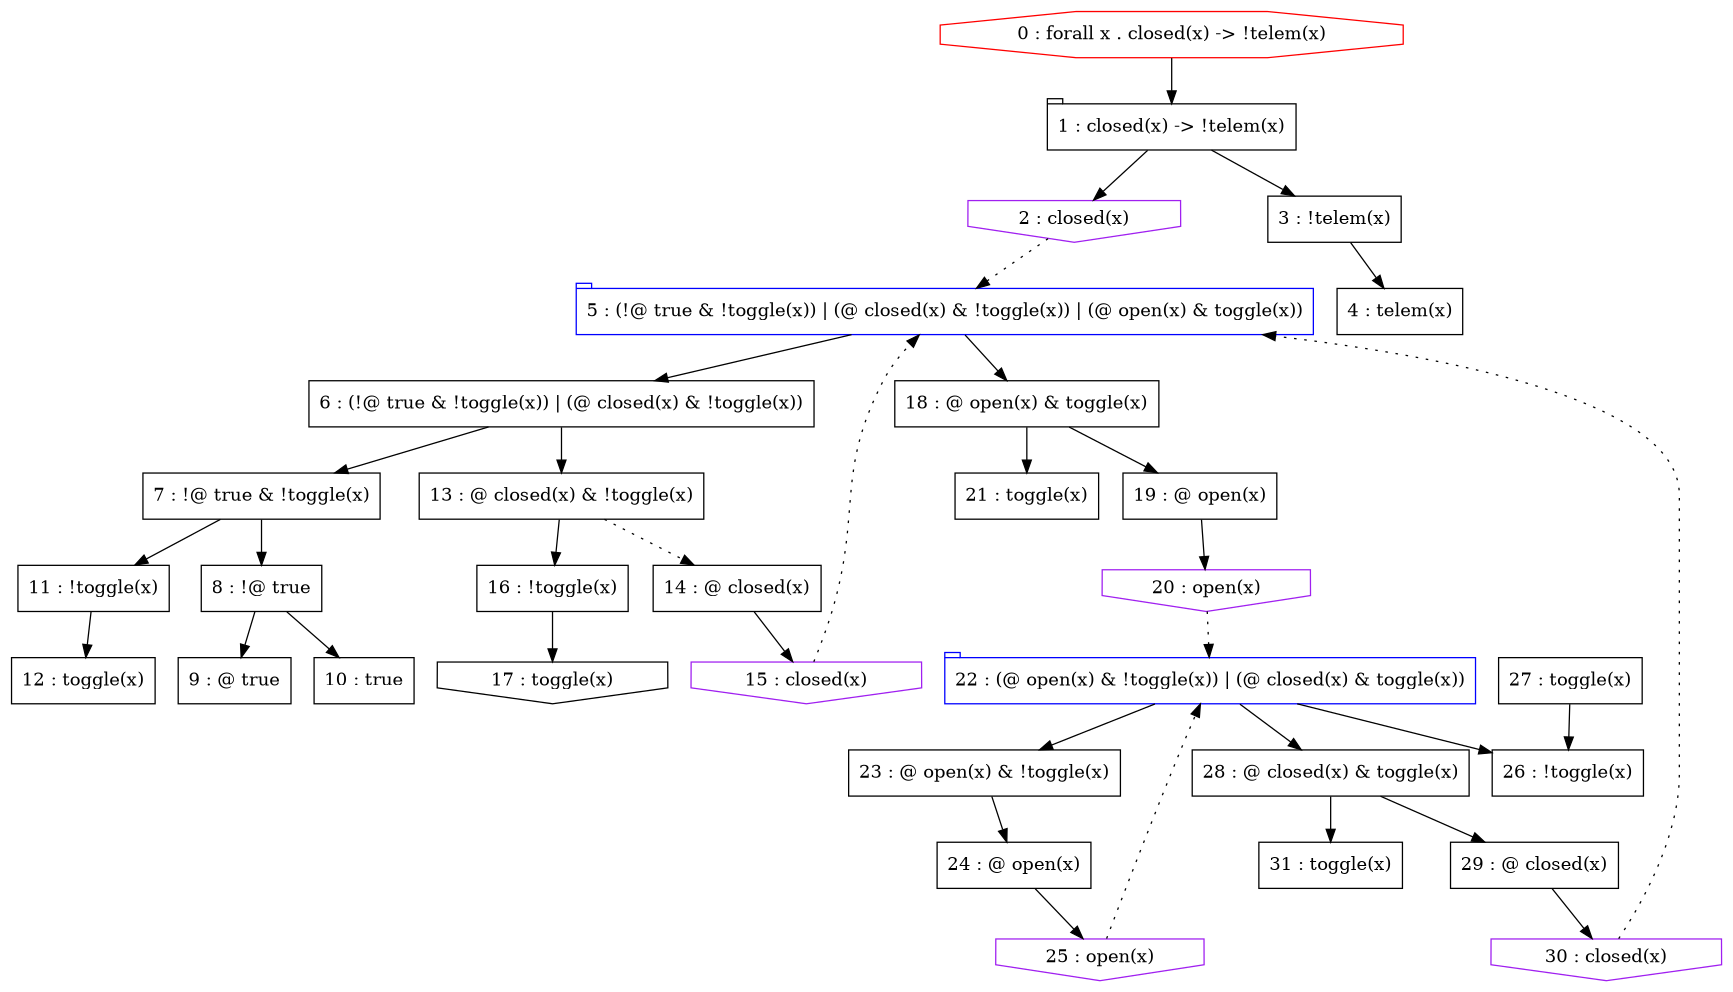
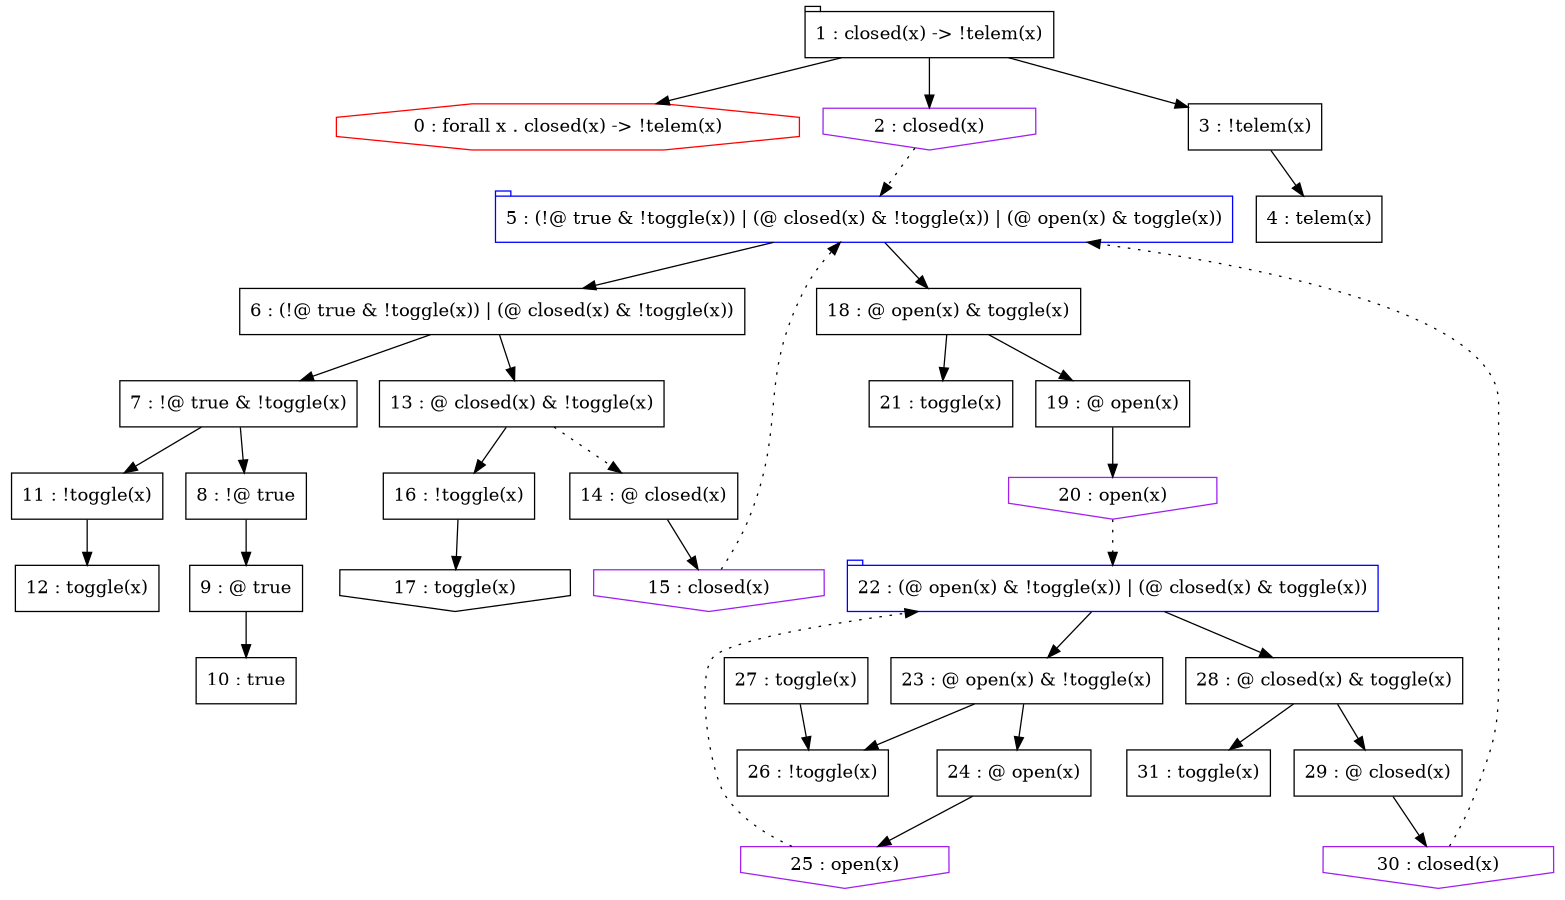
(1172, 74) -> (755, 79)
(308, 630) -> (246, 628)
(1388, 727) -> (926, 724)
